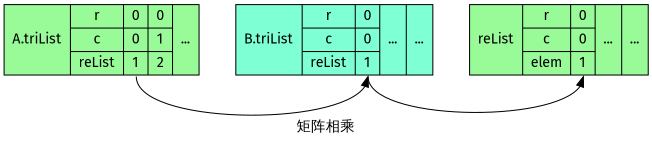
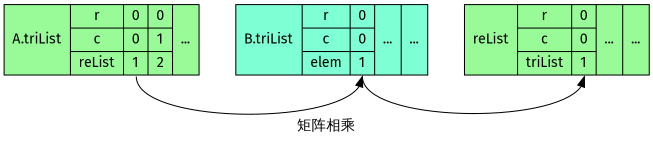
(329, 63) -> (326, 63)
(547, 63) -> (545, 63)
